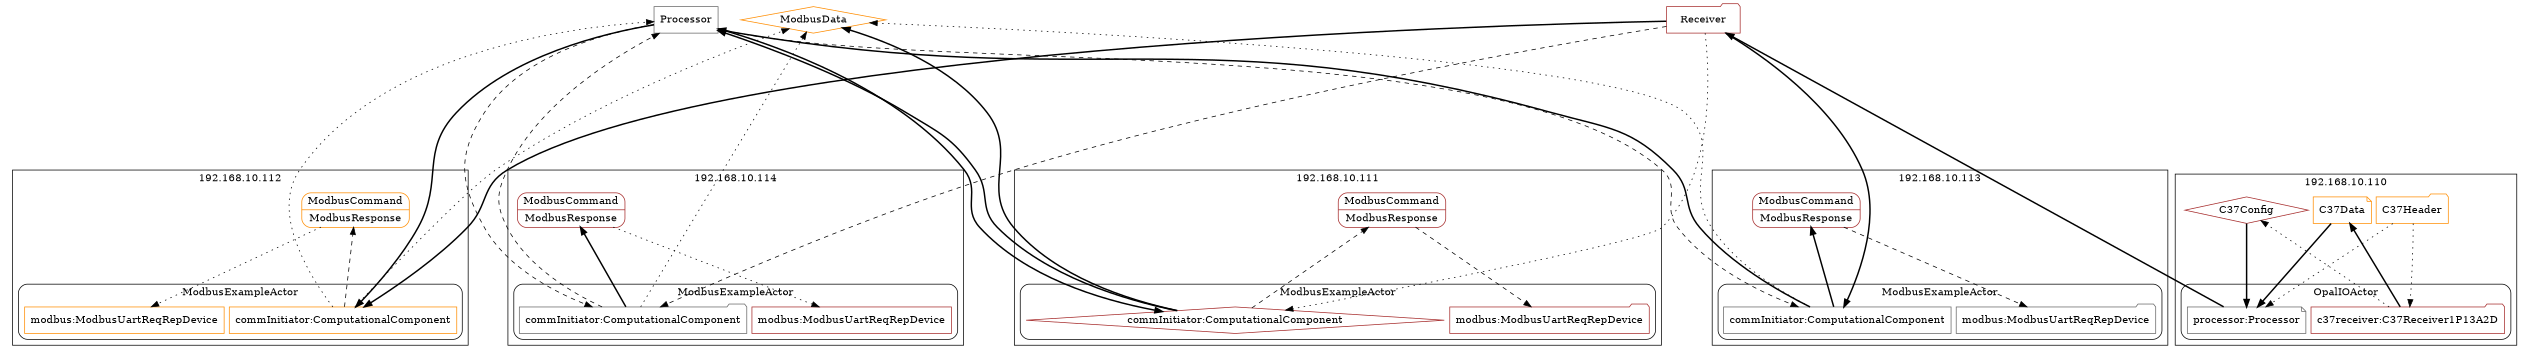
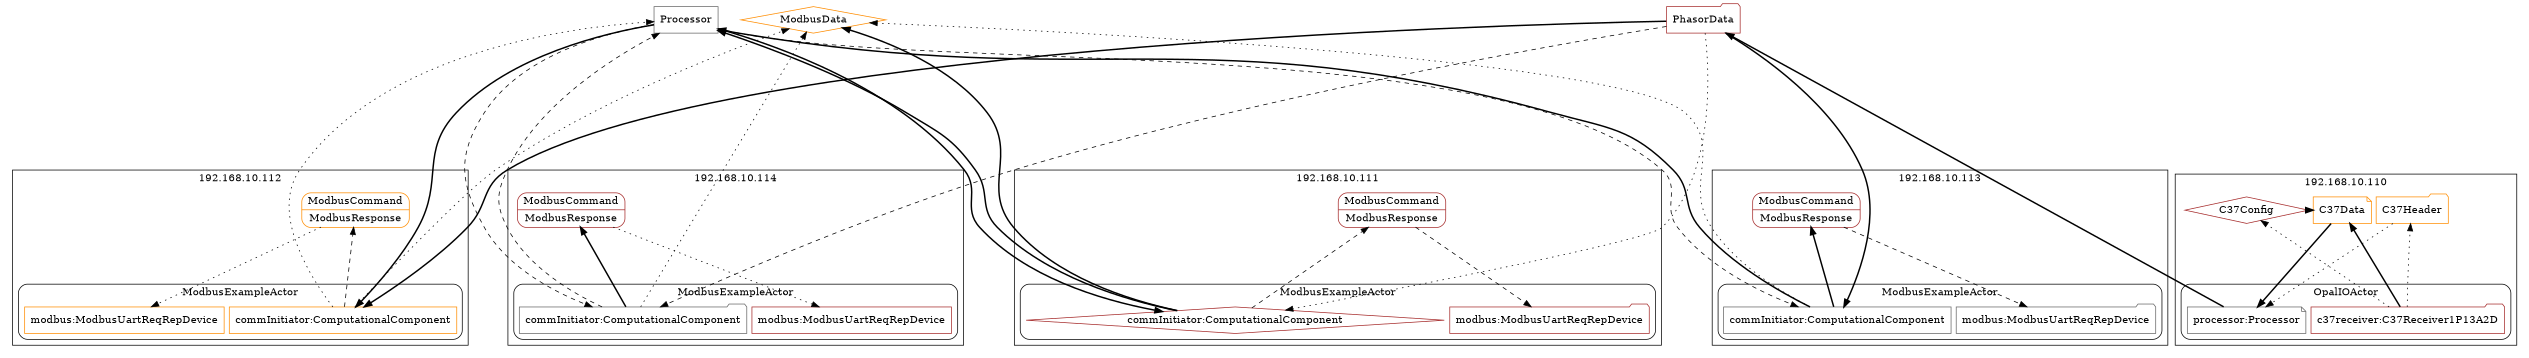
(1703, 20) -> (1703, 20)
(2247, 261) -> (2308, 210)
(2412, 261) -> (2408, 269)
